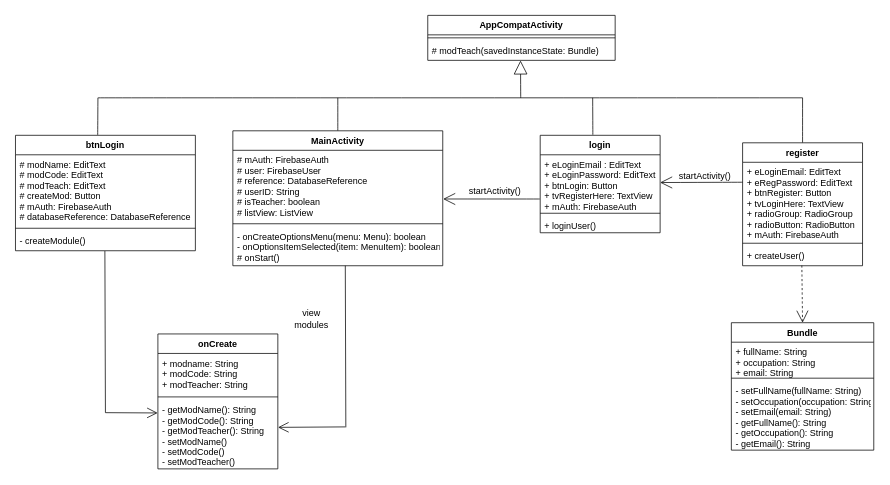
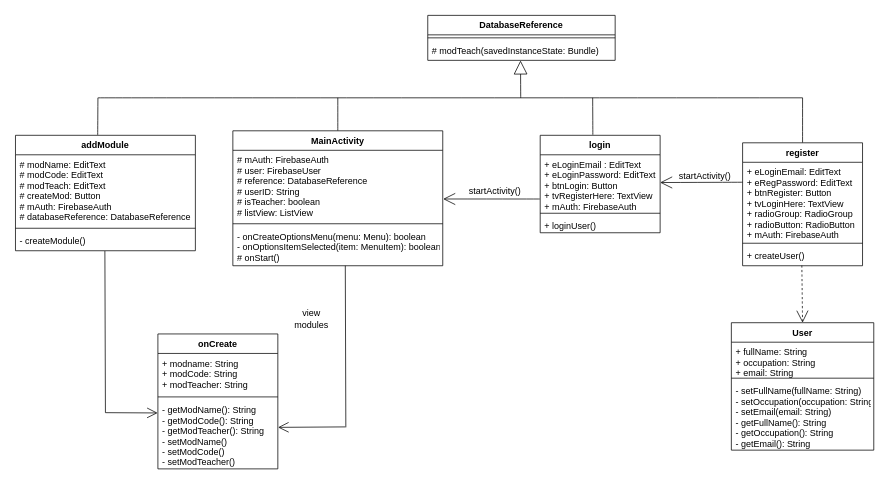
(521, 26) -> (521, 26)
(105, 146) -> (105, 146)
(803, 333) -> (803, 333)
